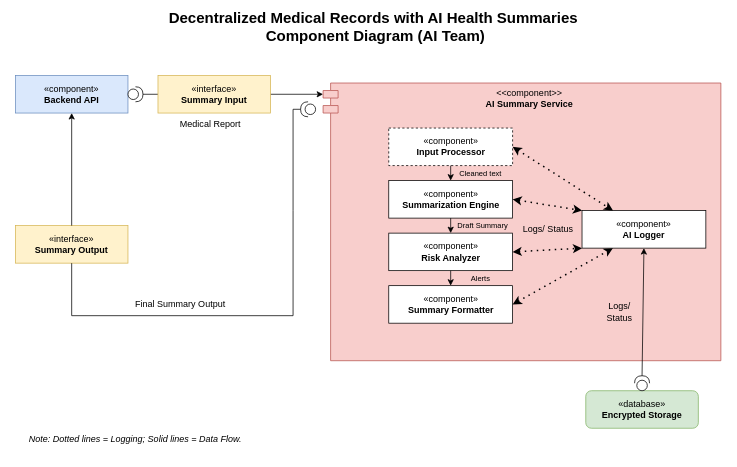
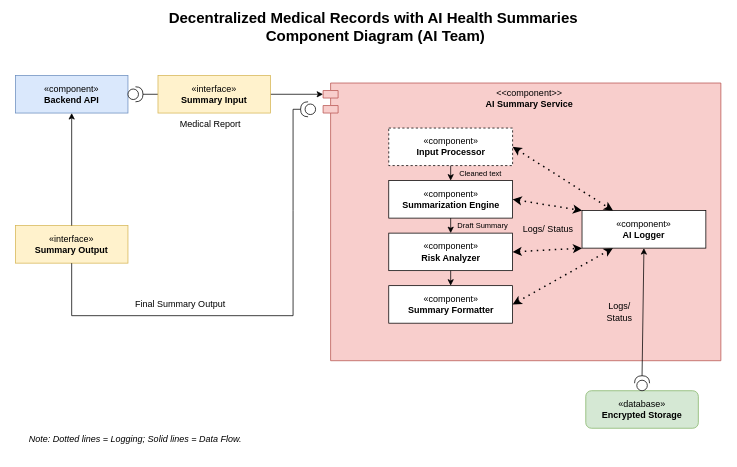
(480, 278) -> none
